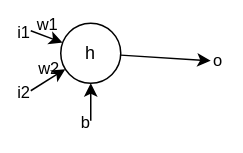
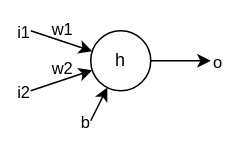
(91, 53) -> (121, 61)
